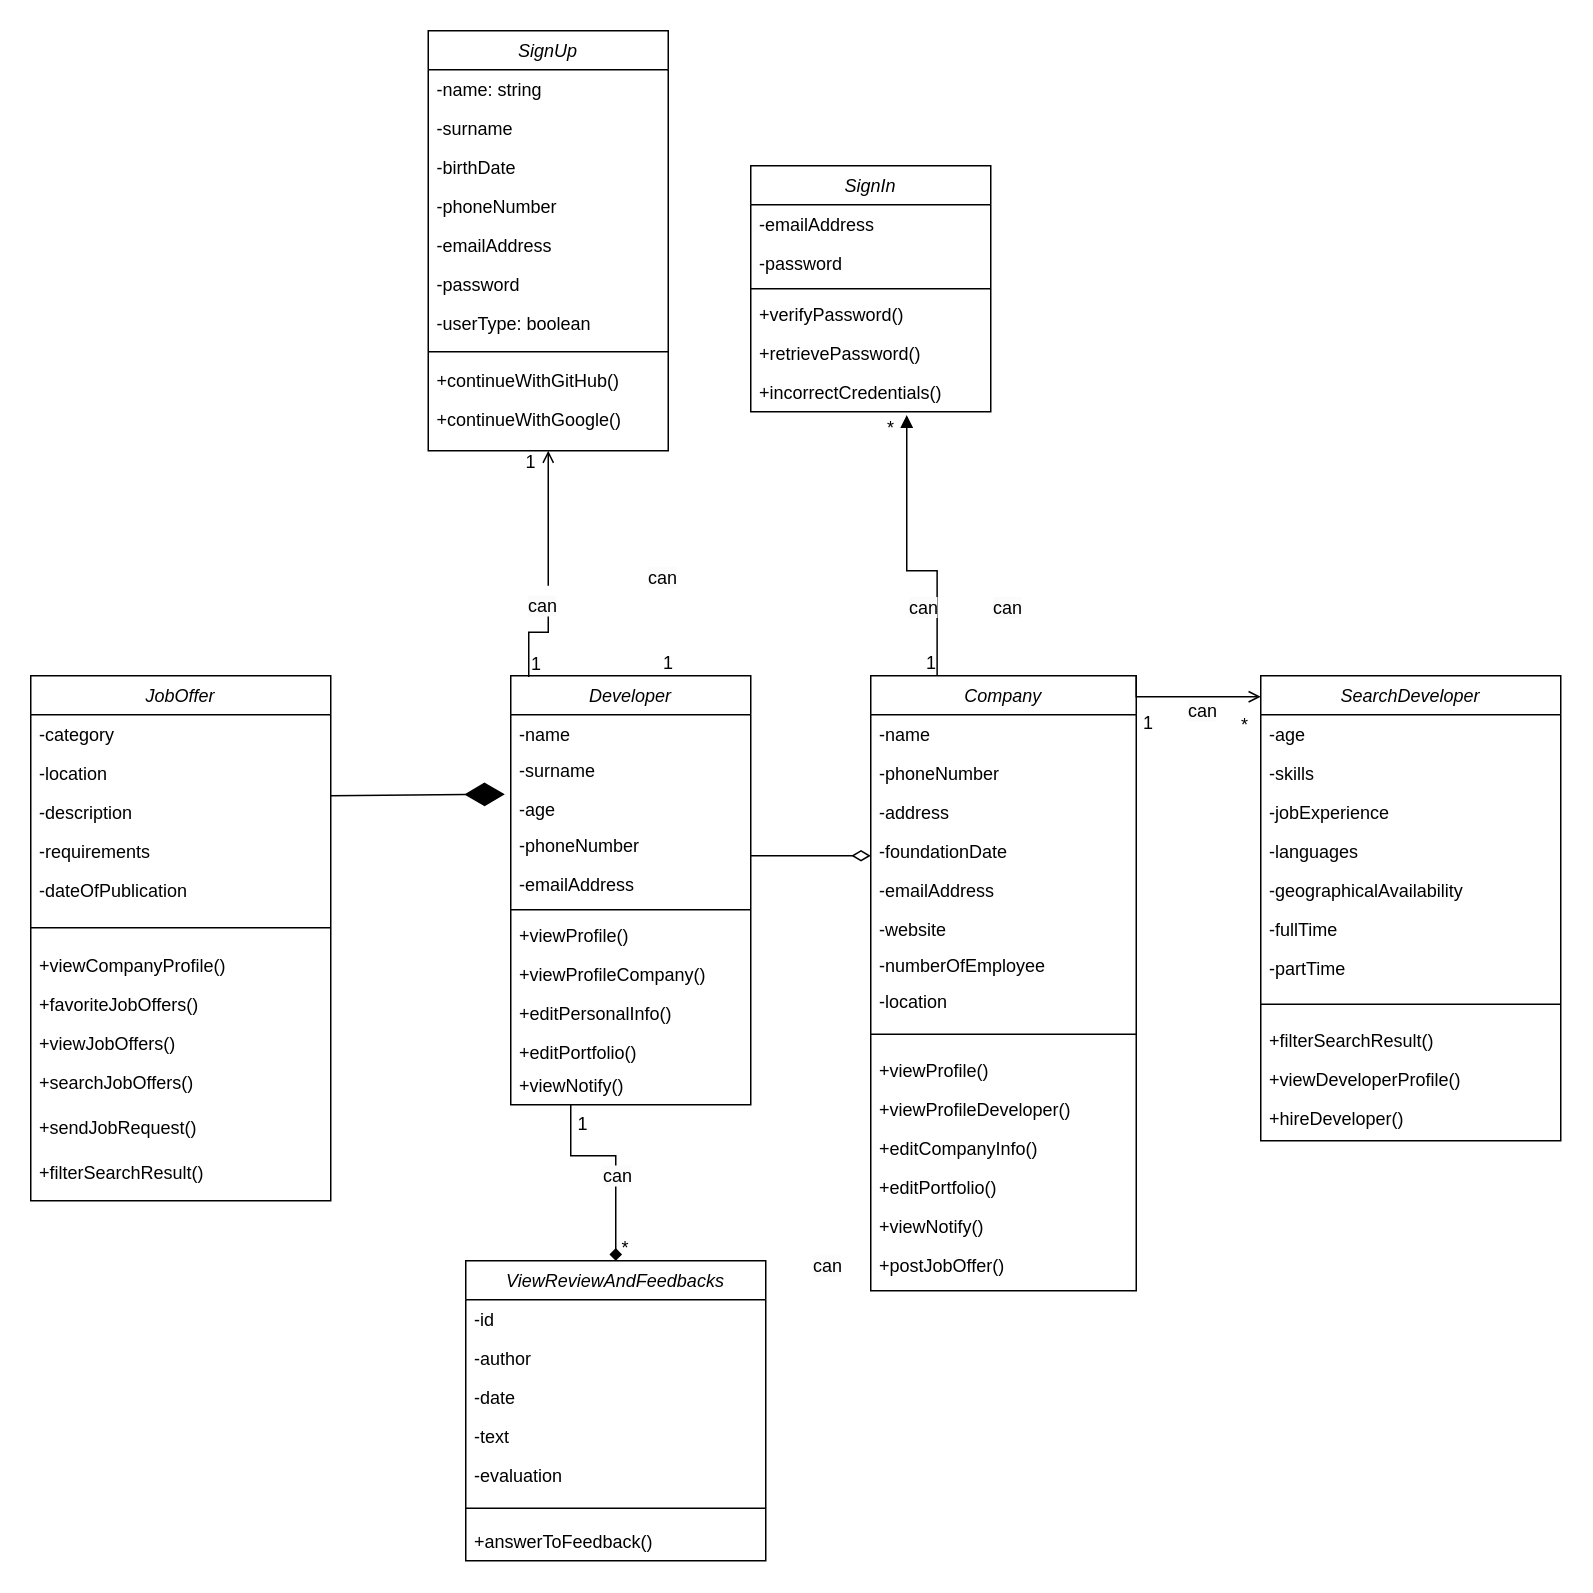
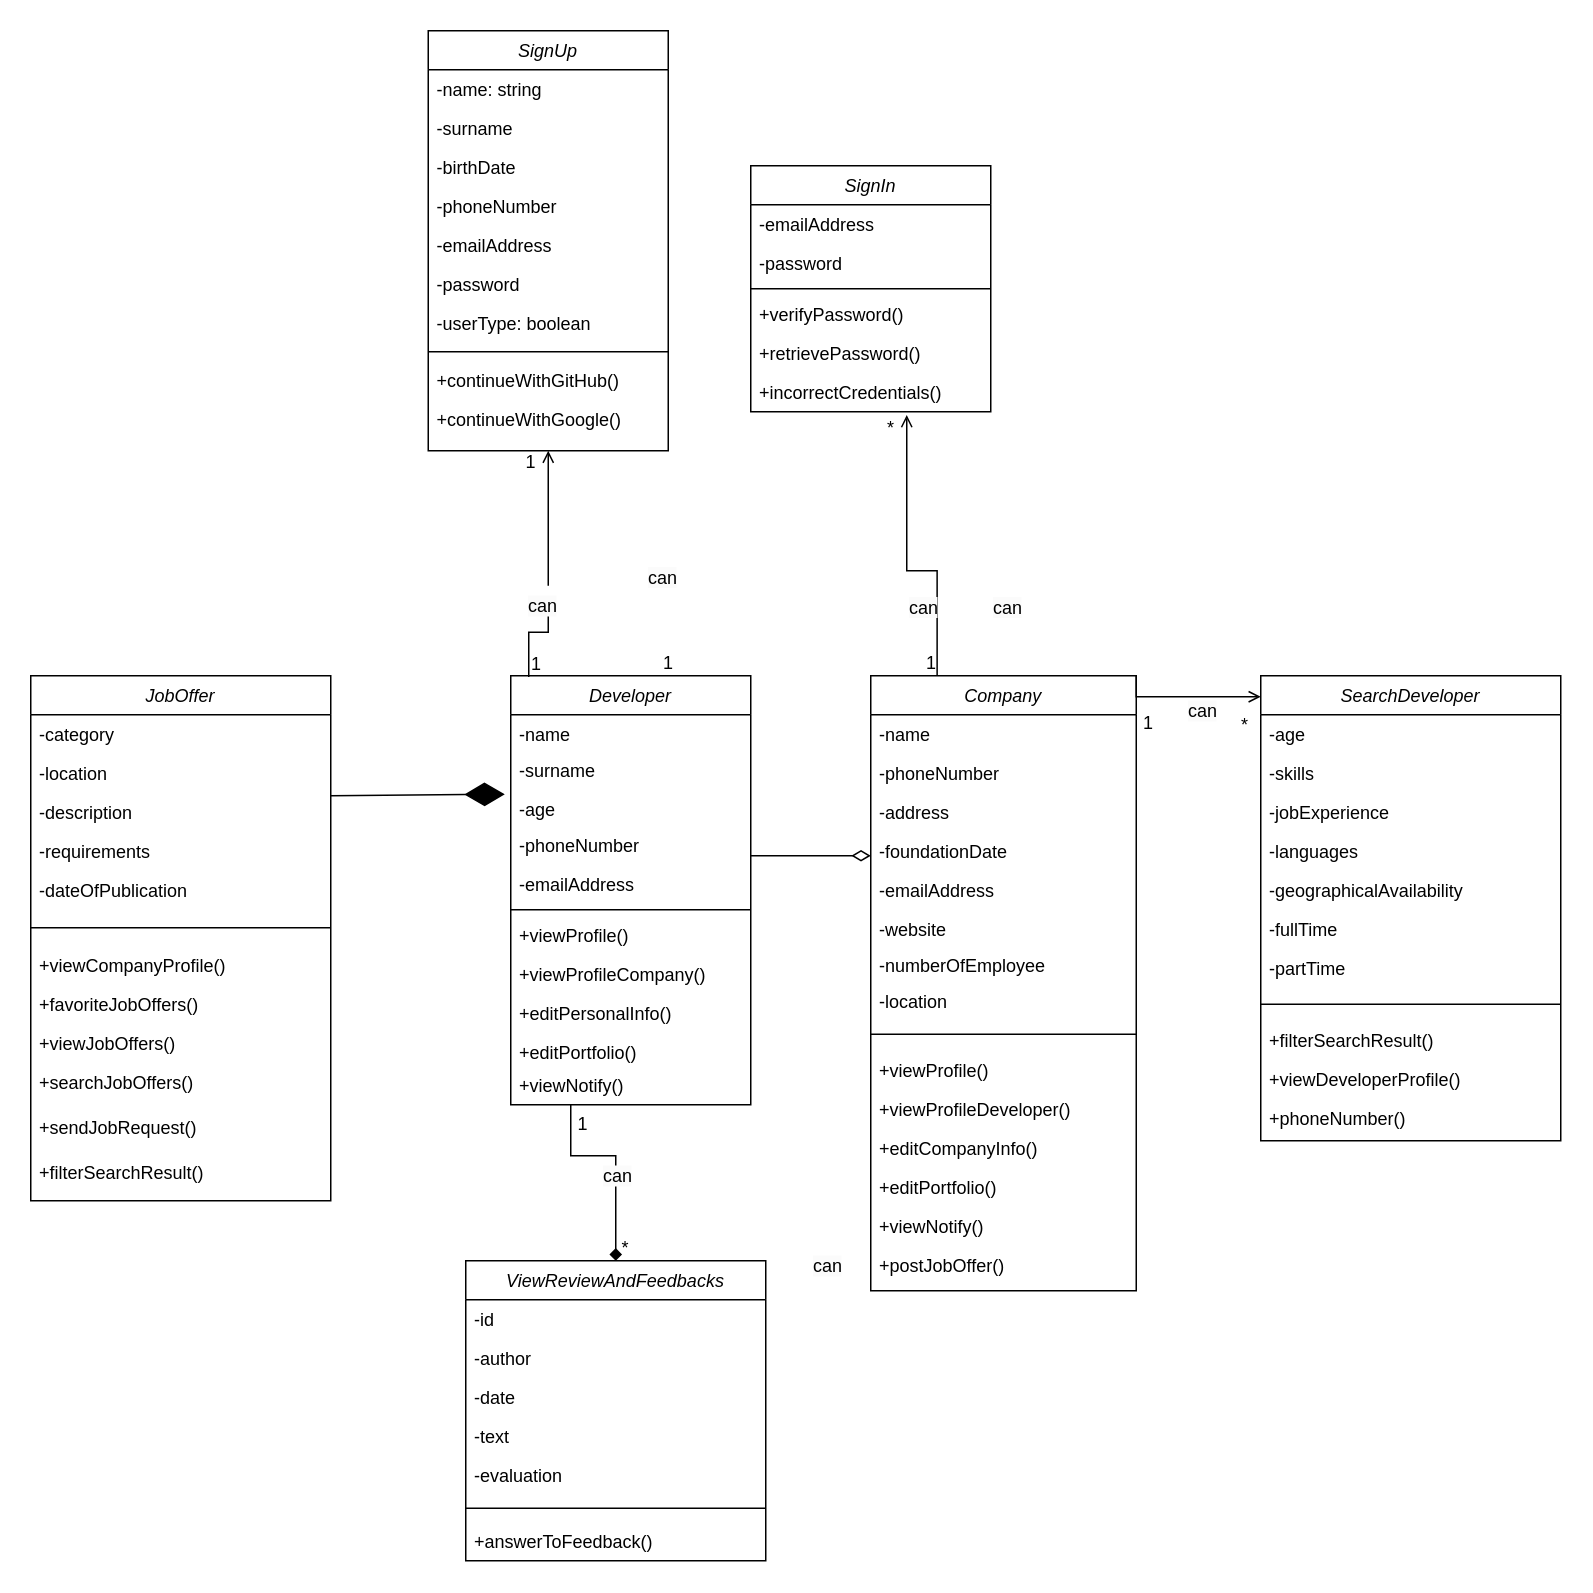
(907, 428) -> (907, 424)
(1345, 1119) -> (1340, 1119)
